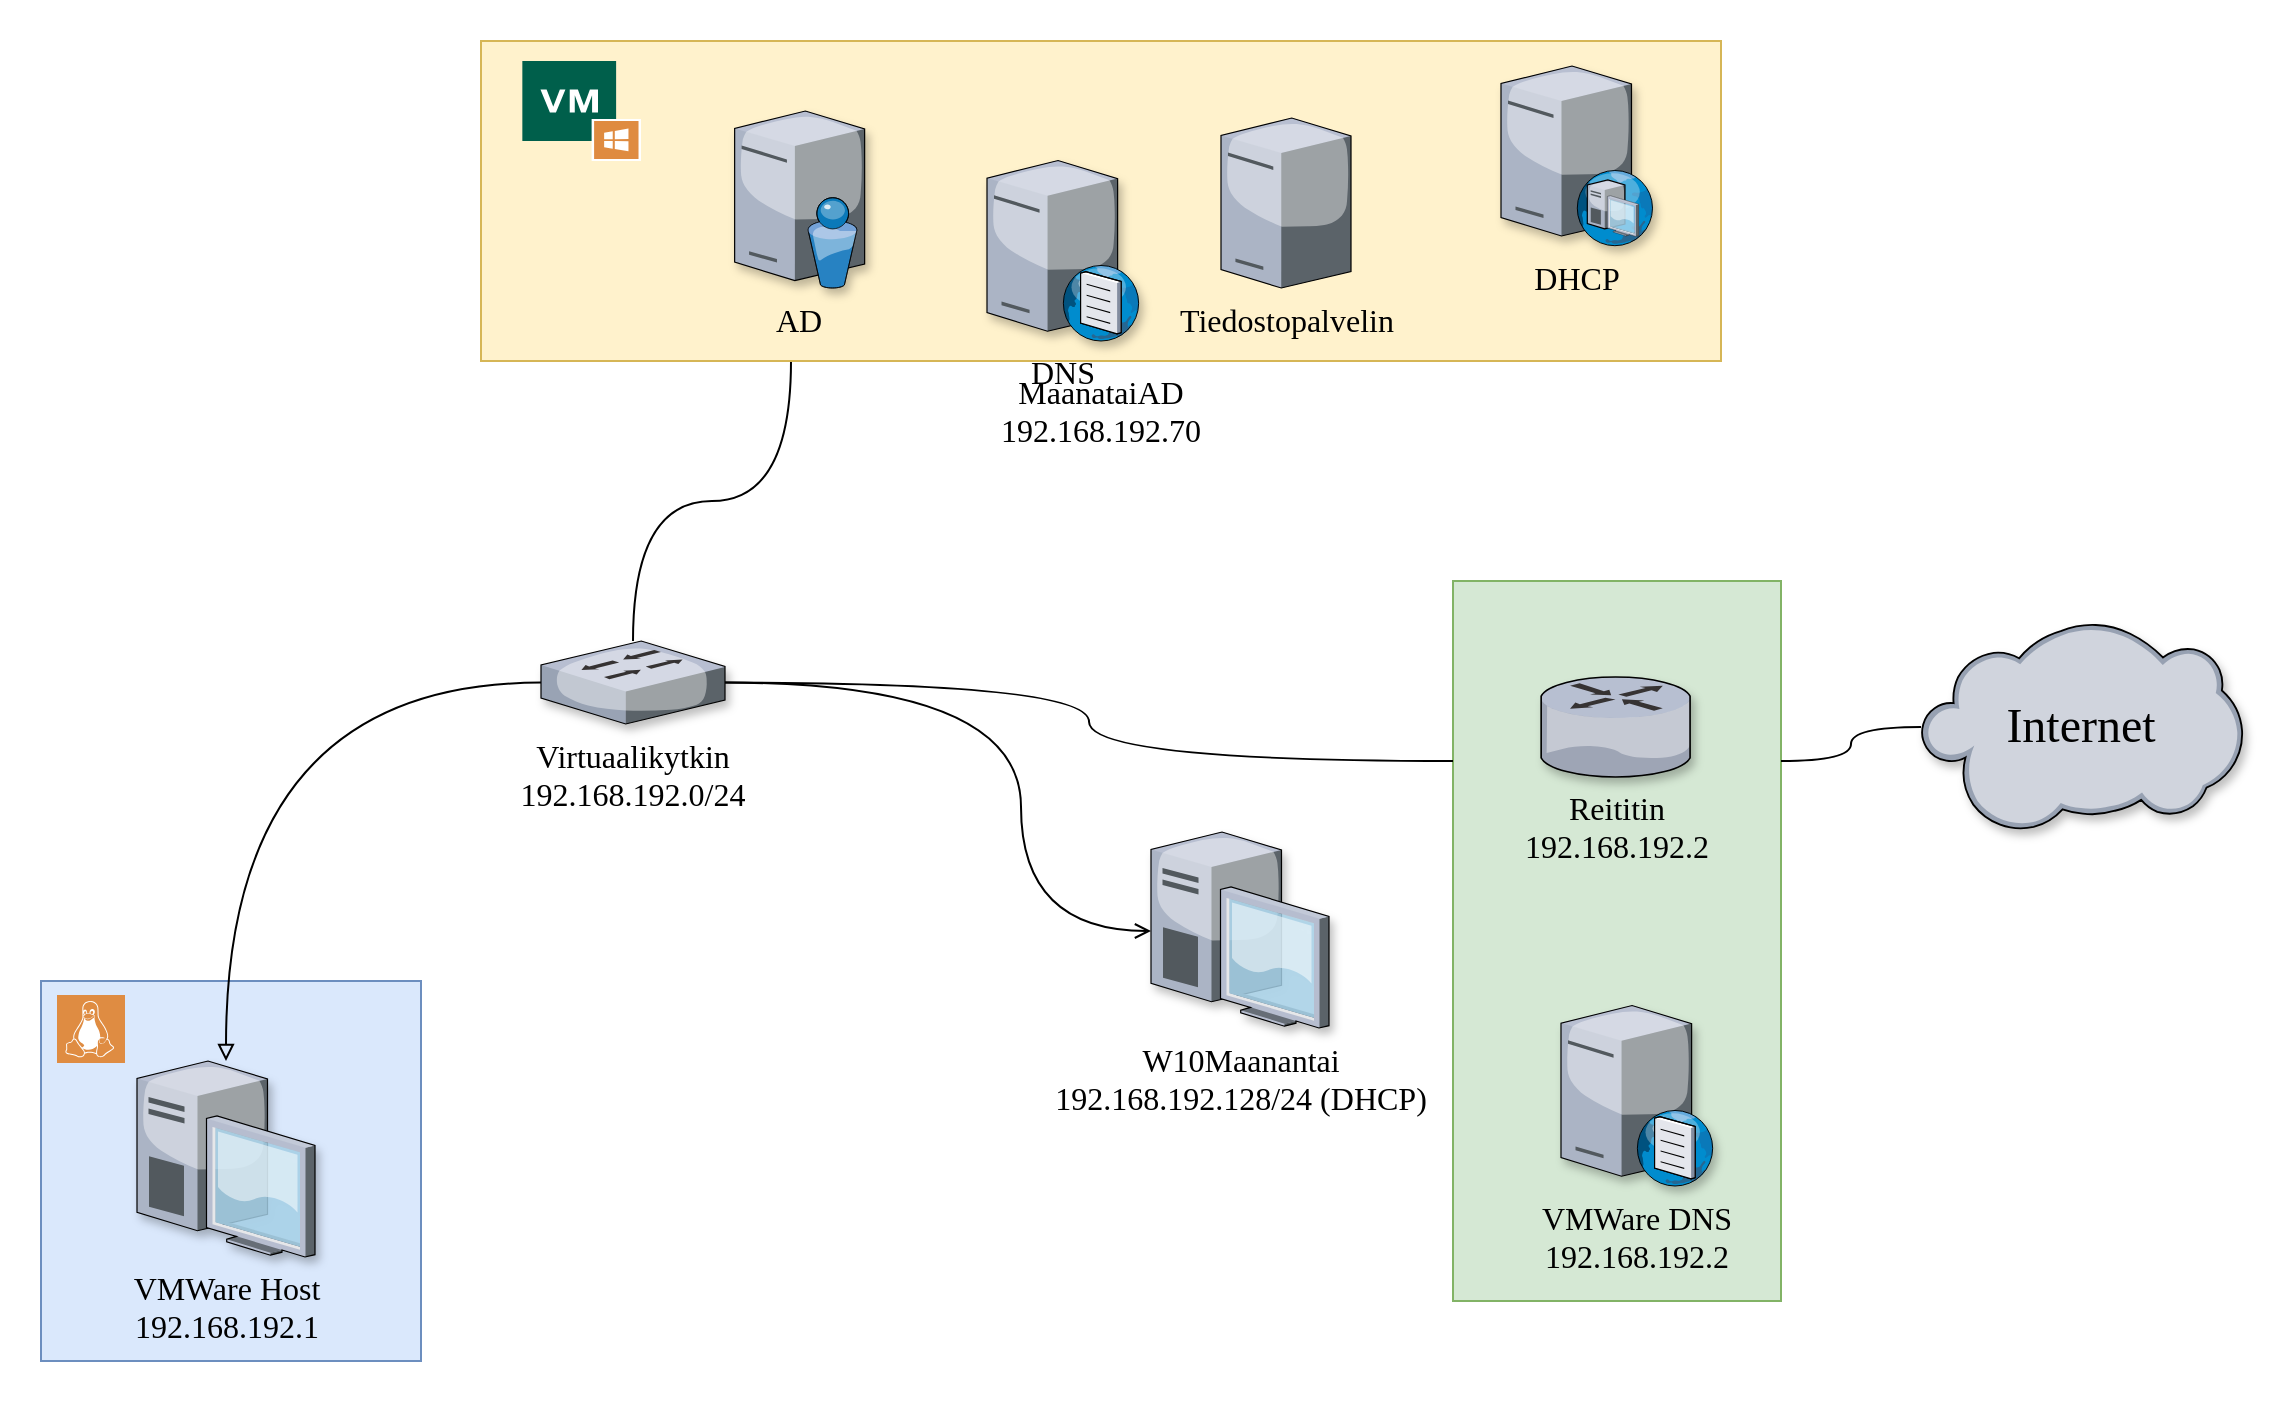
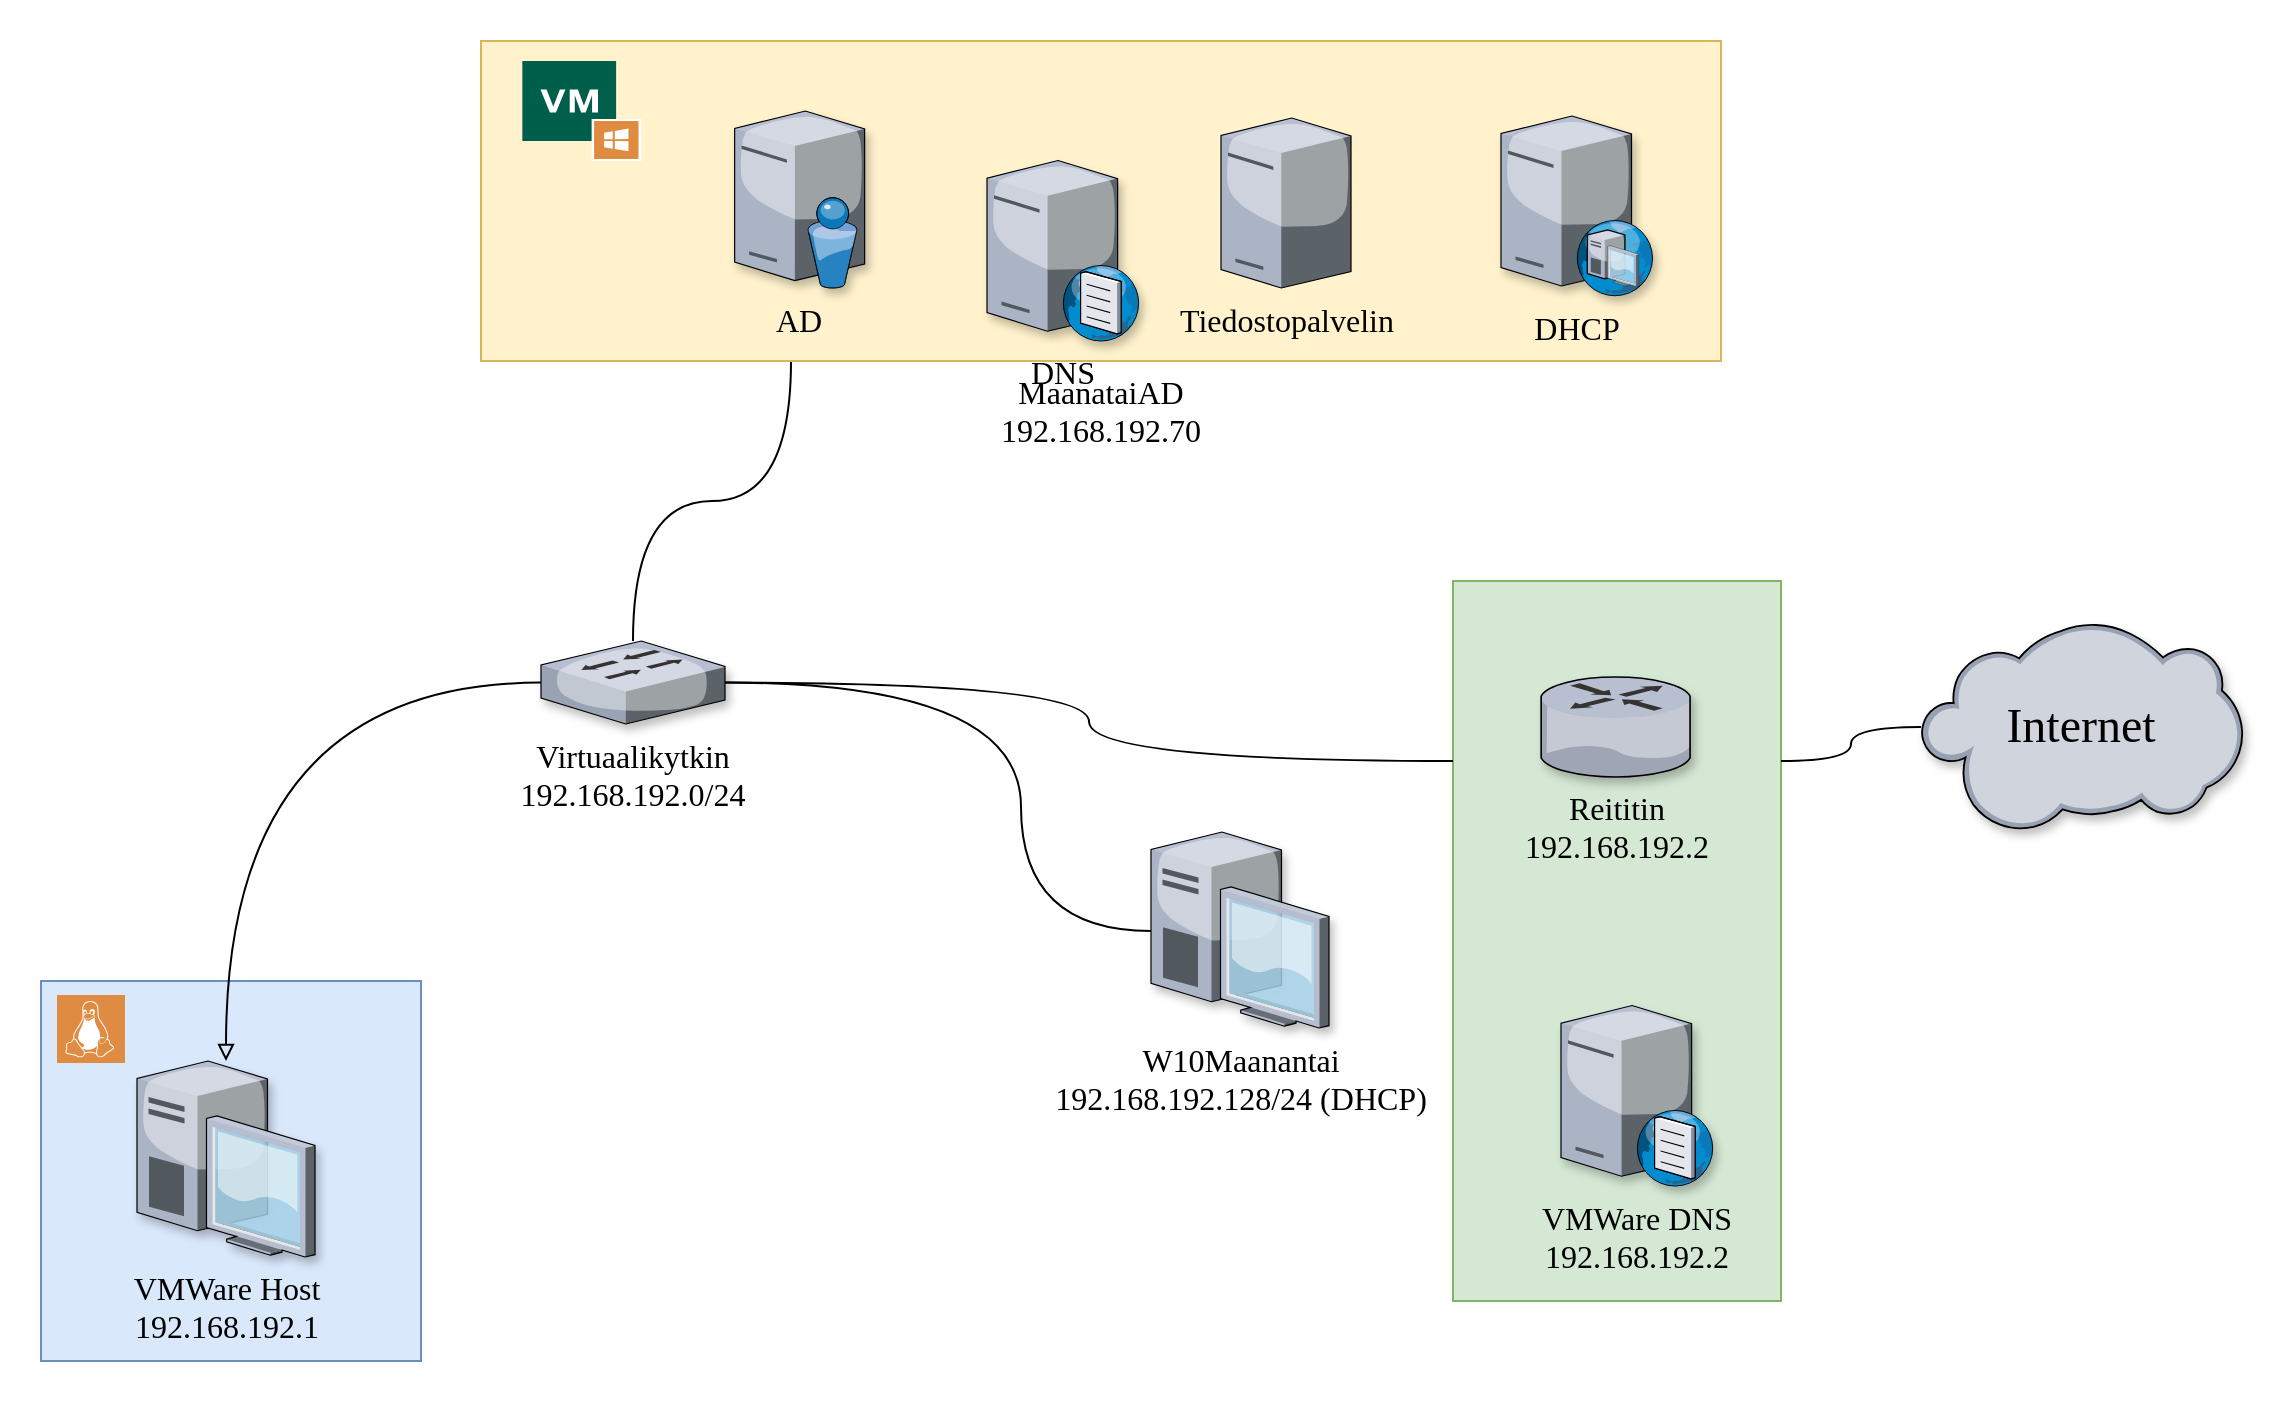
(1577, 156) -> (1577, 206)
(1142, 931) -> (1143, 931)
